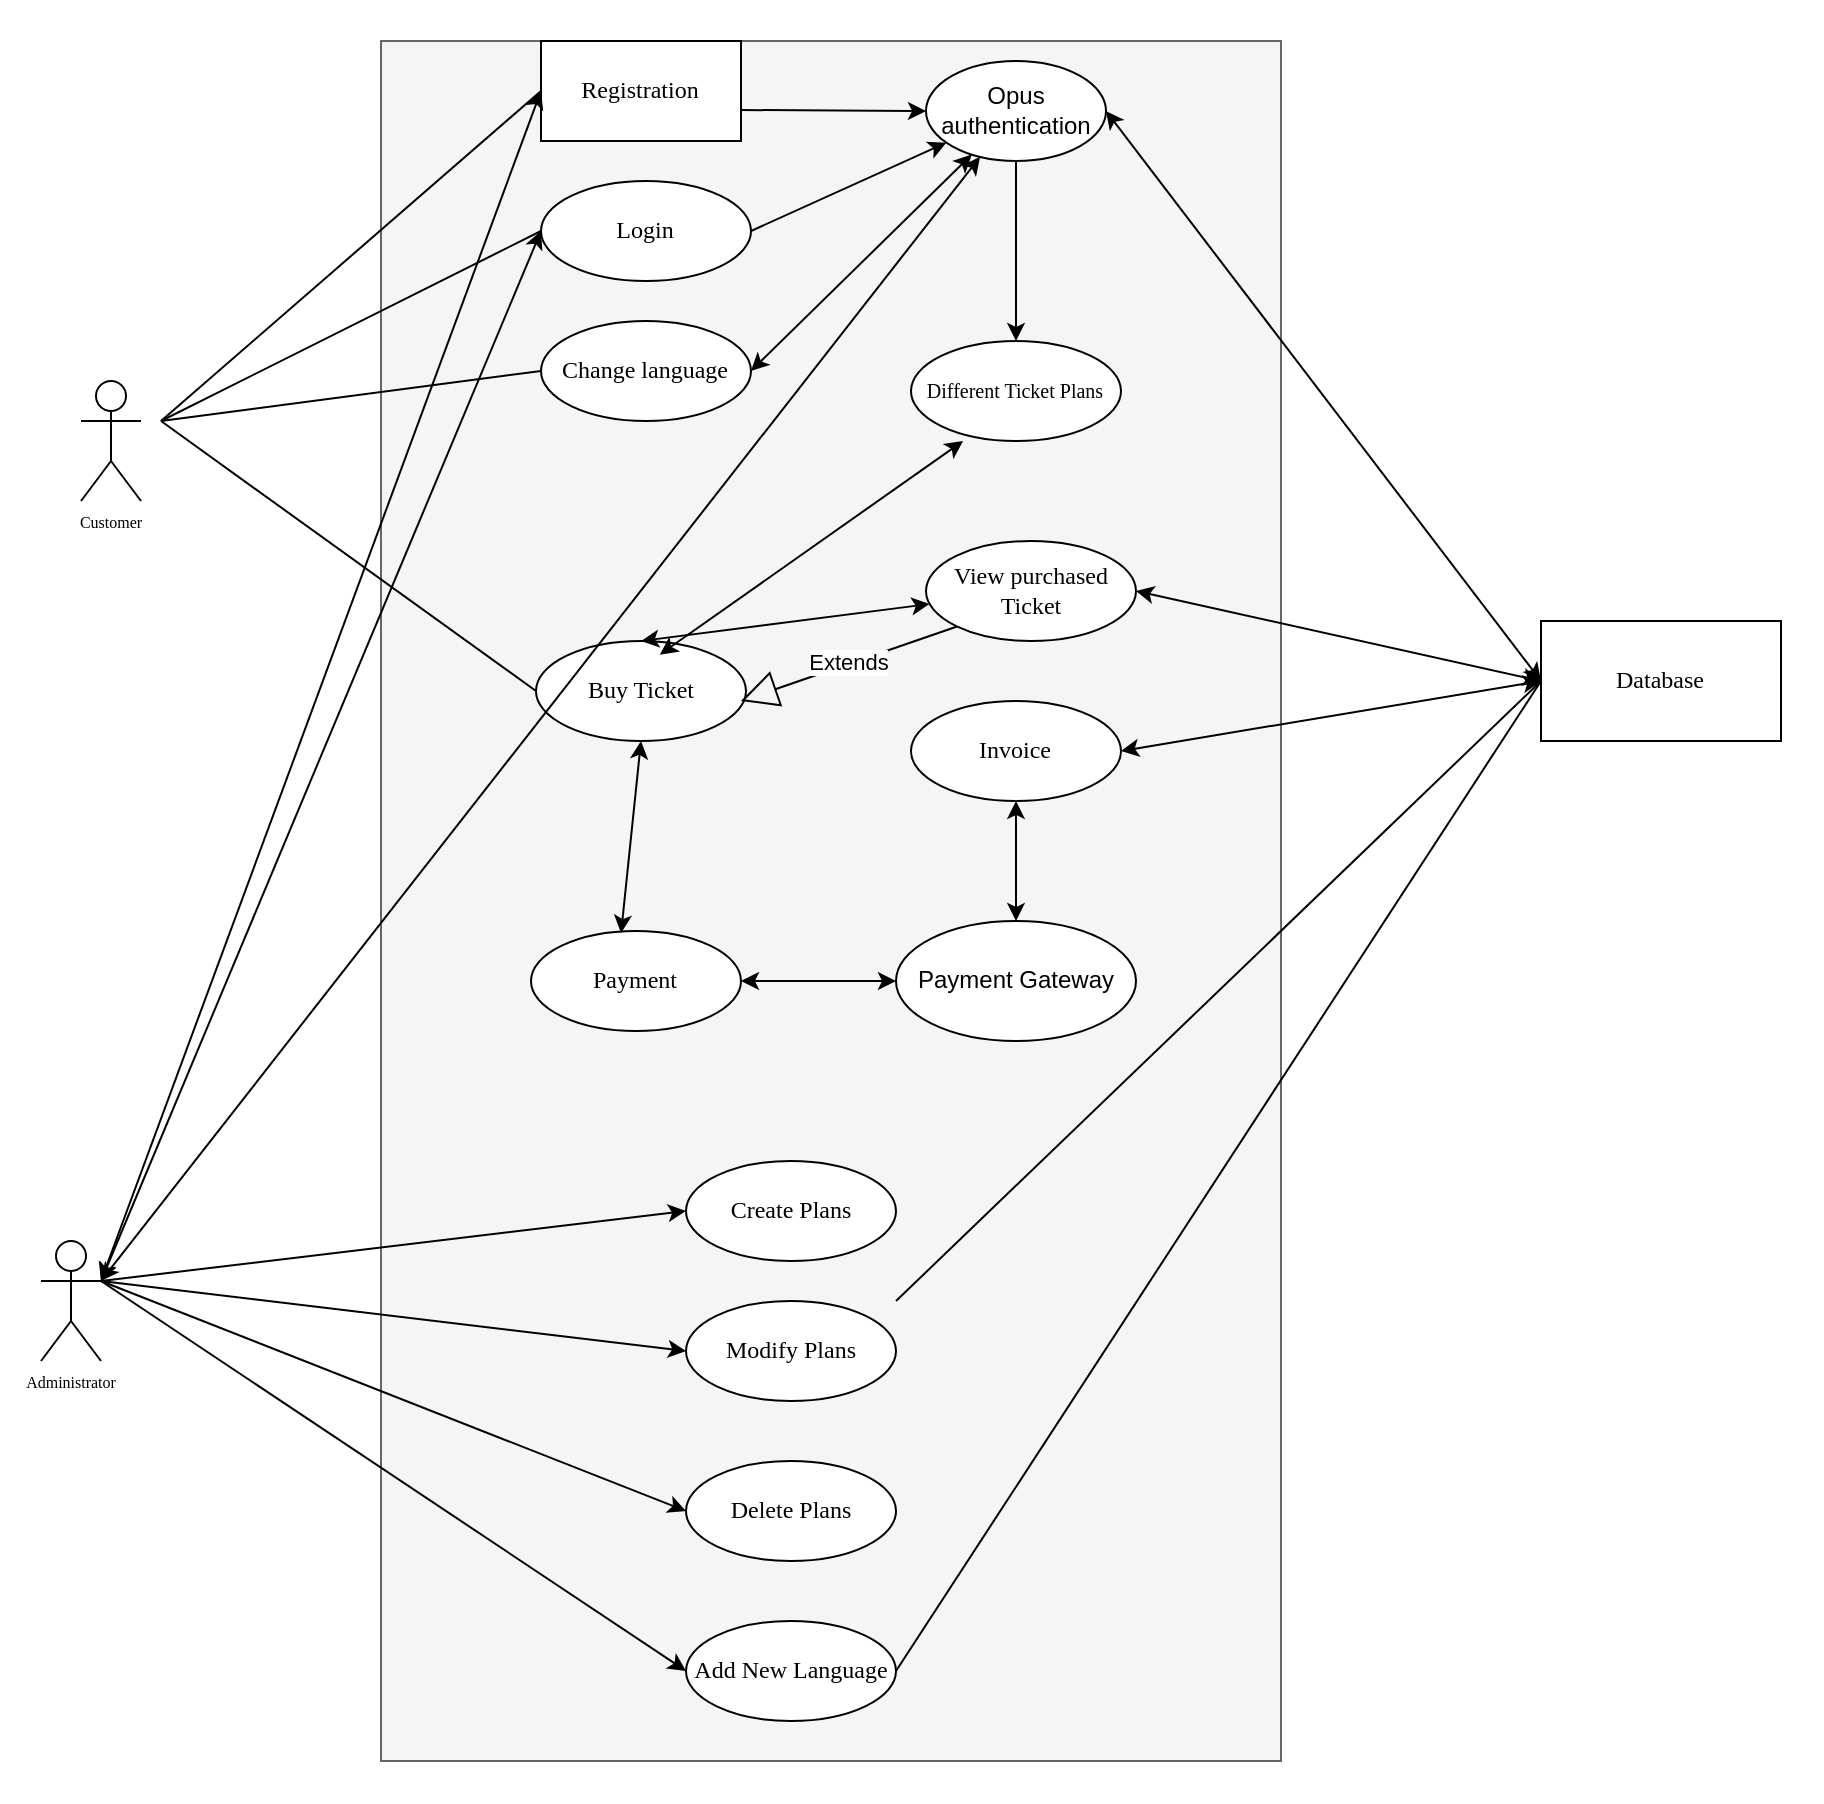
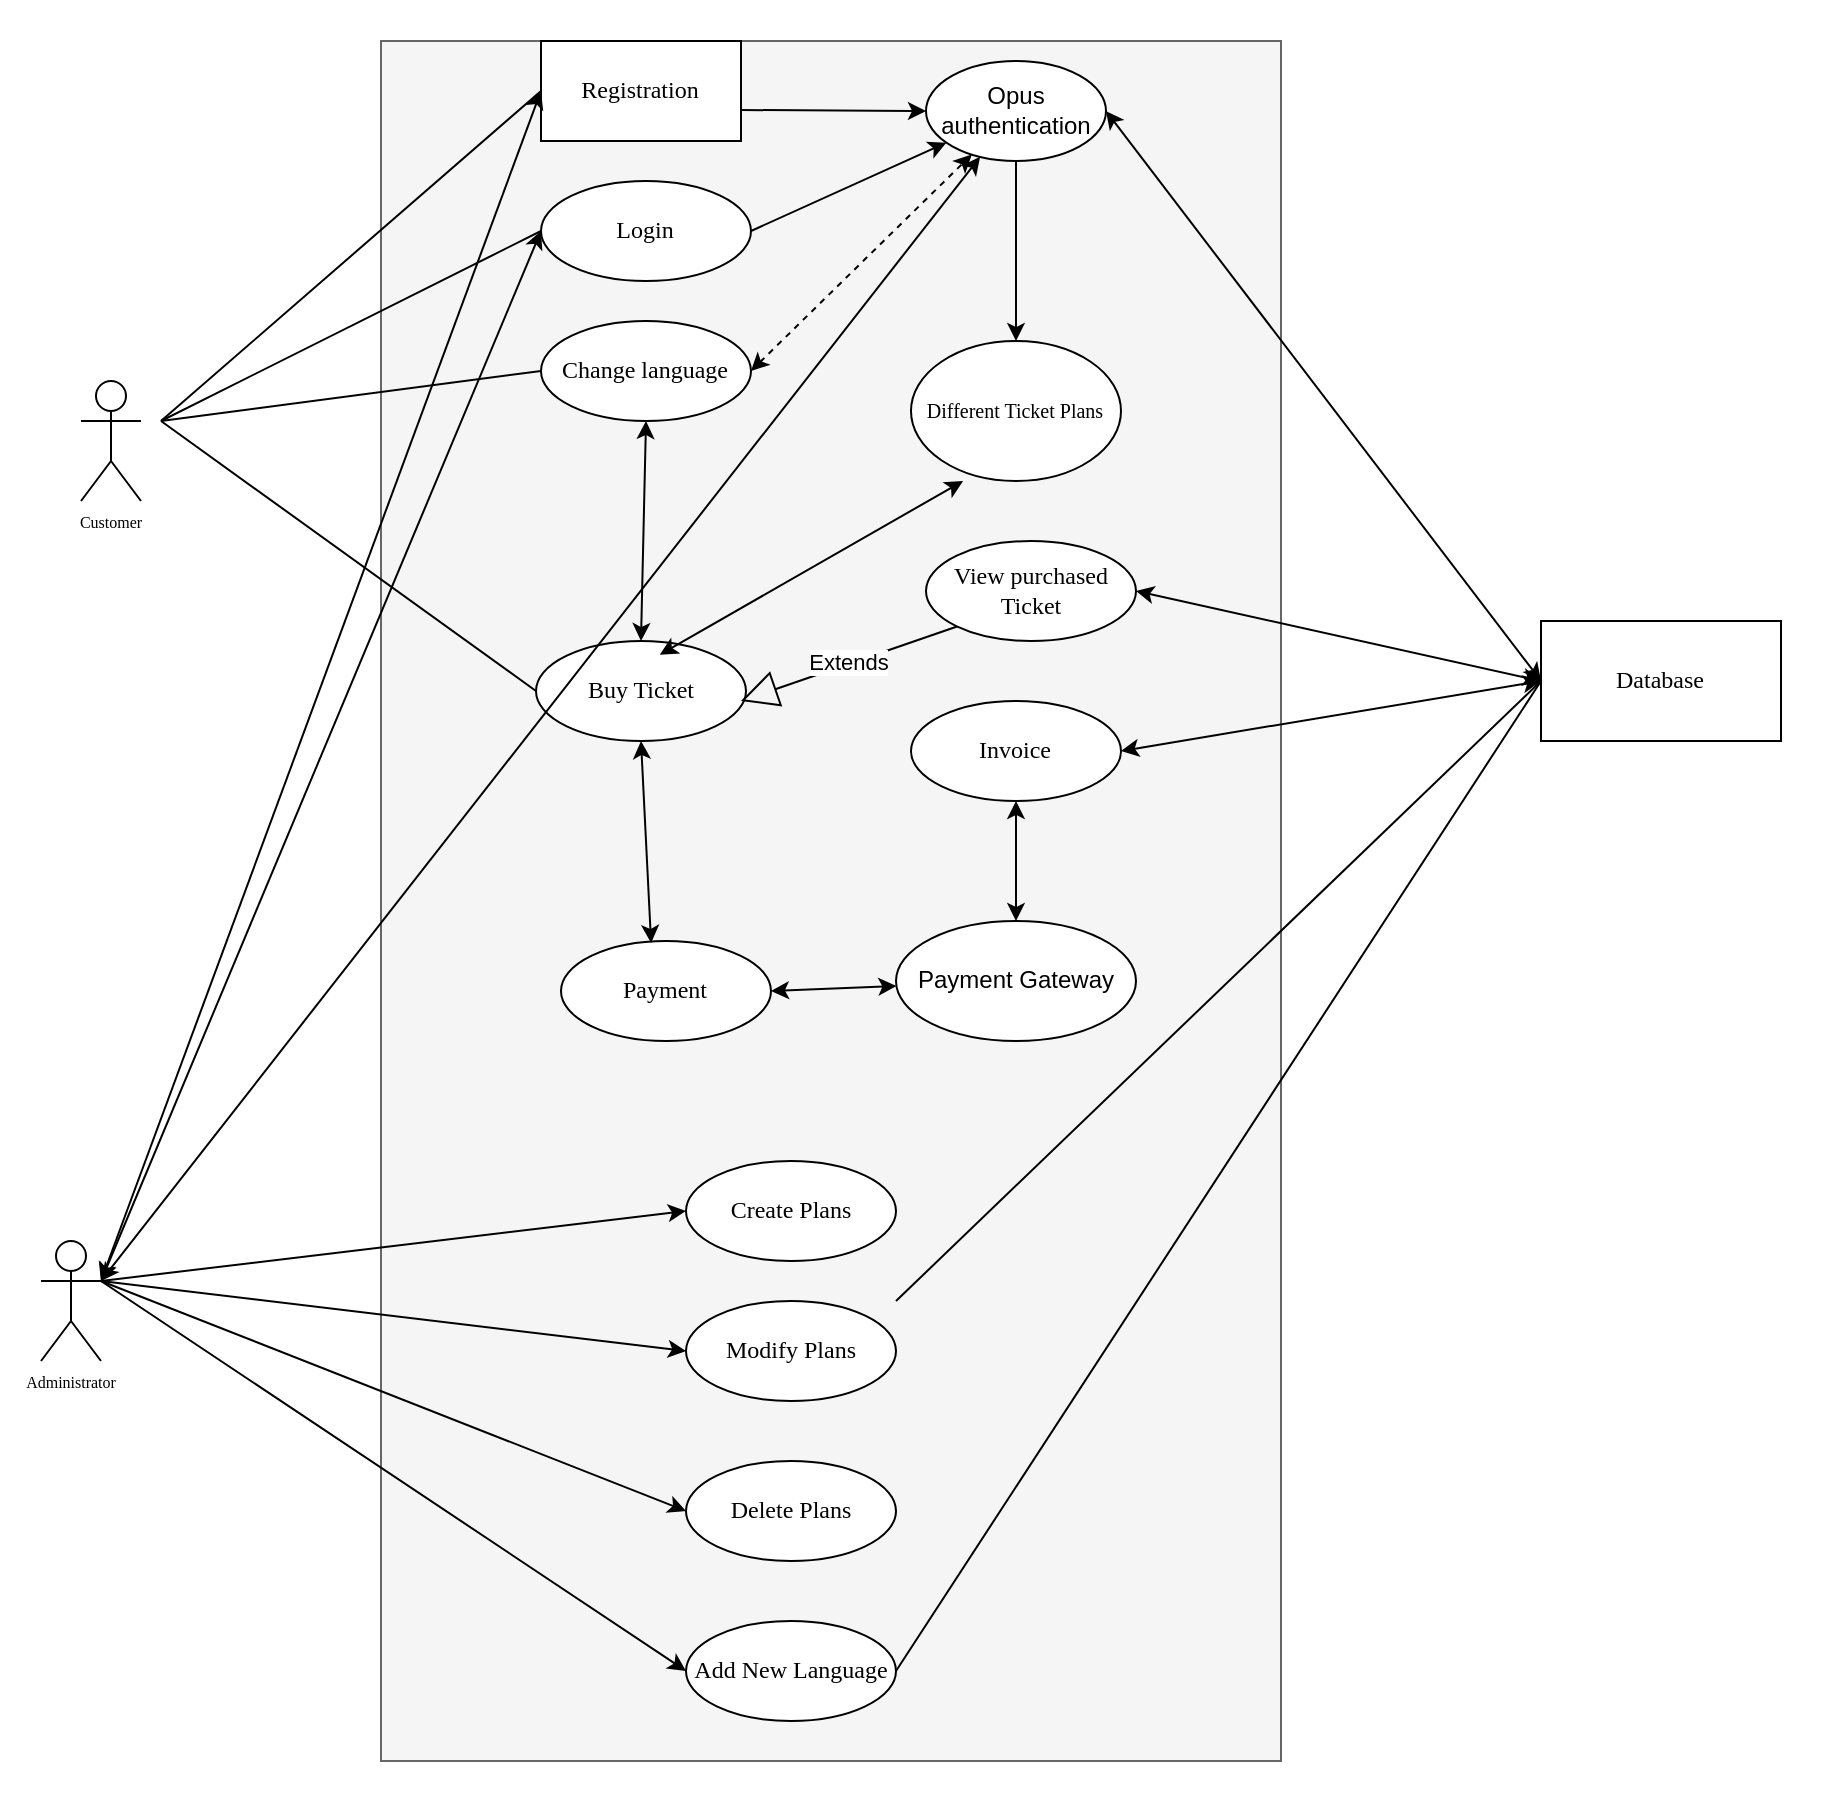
(862, 262) -> (862, 262)
(1016, 391) -> (1016, 411)
(811, 619) -> (644, 509)
(636, 981) -> (666, 991)
